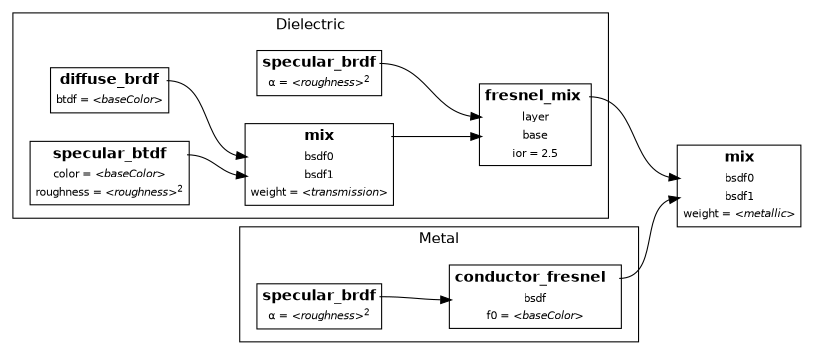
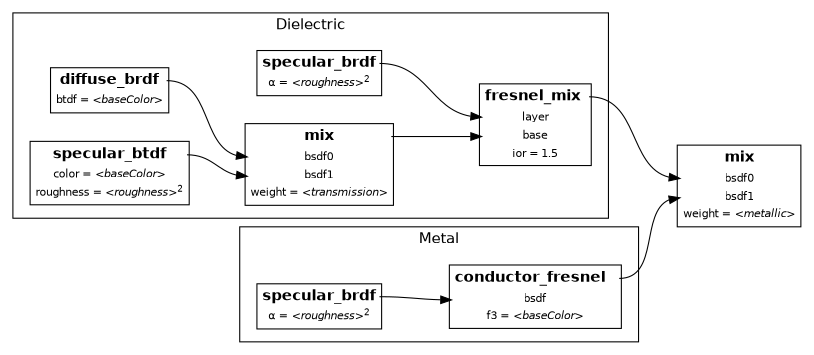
(535, 154) -> (535, 154)
(500, 316) -> (500, 316)
